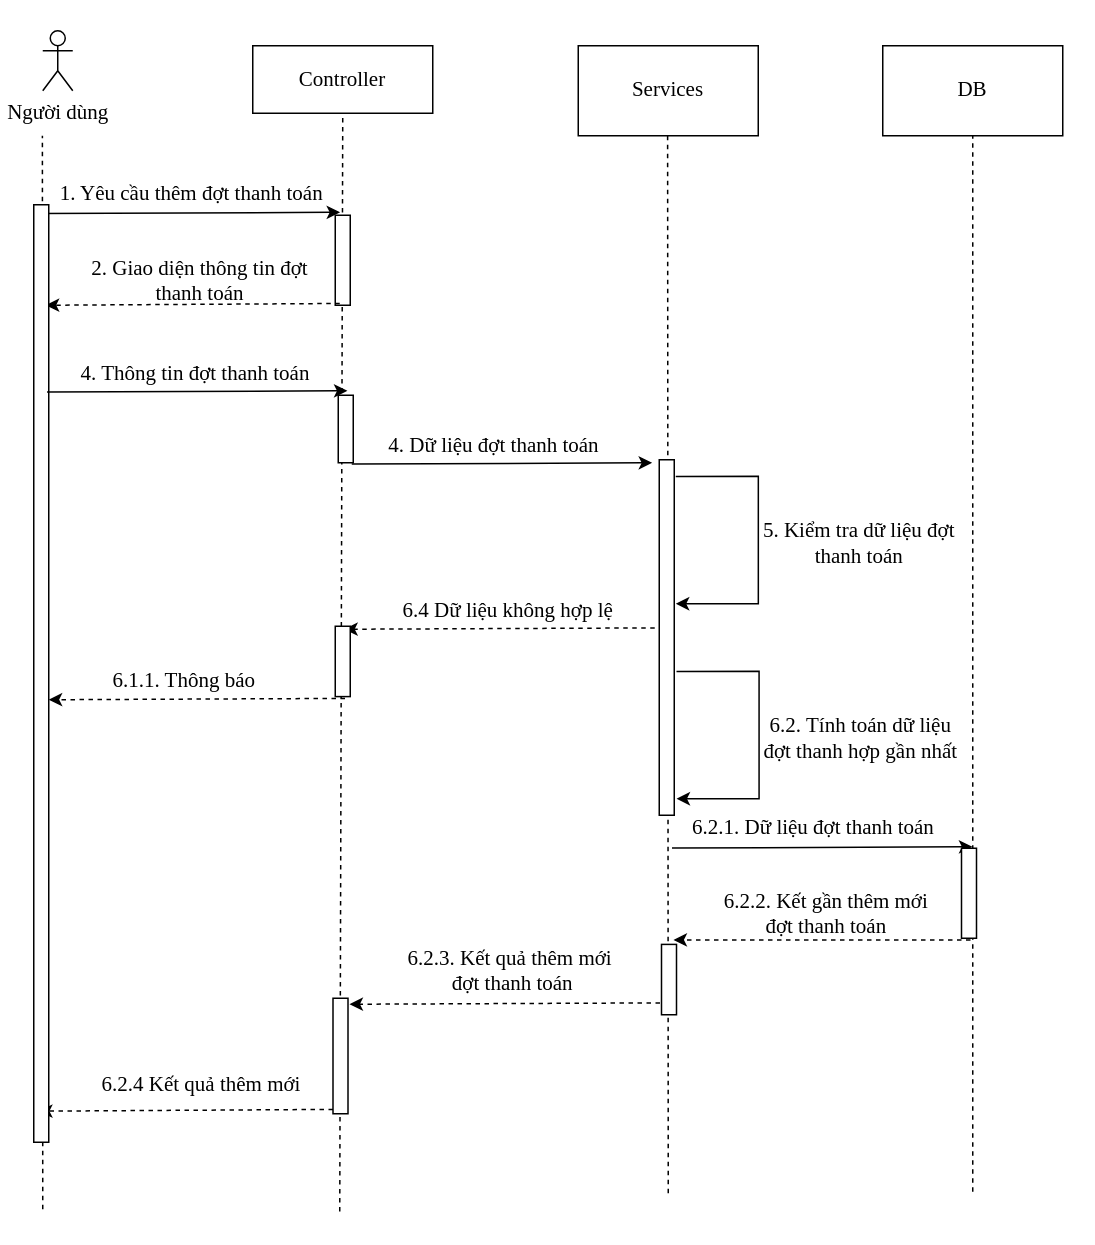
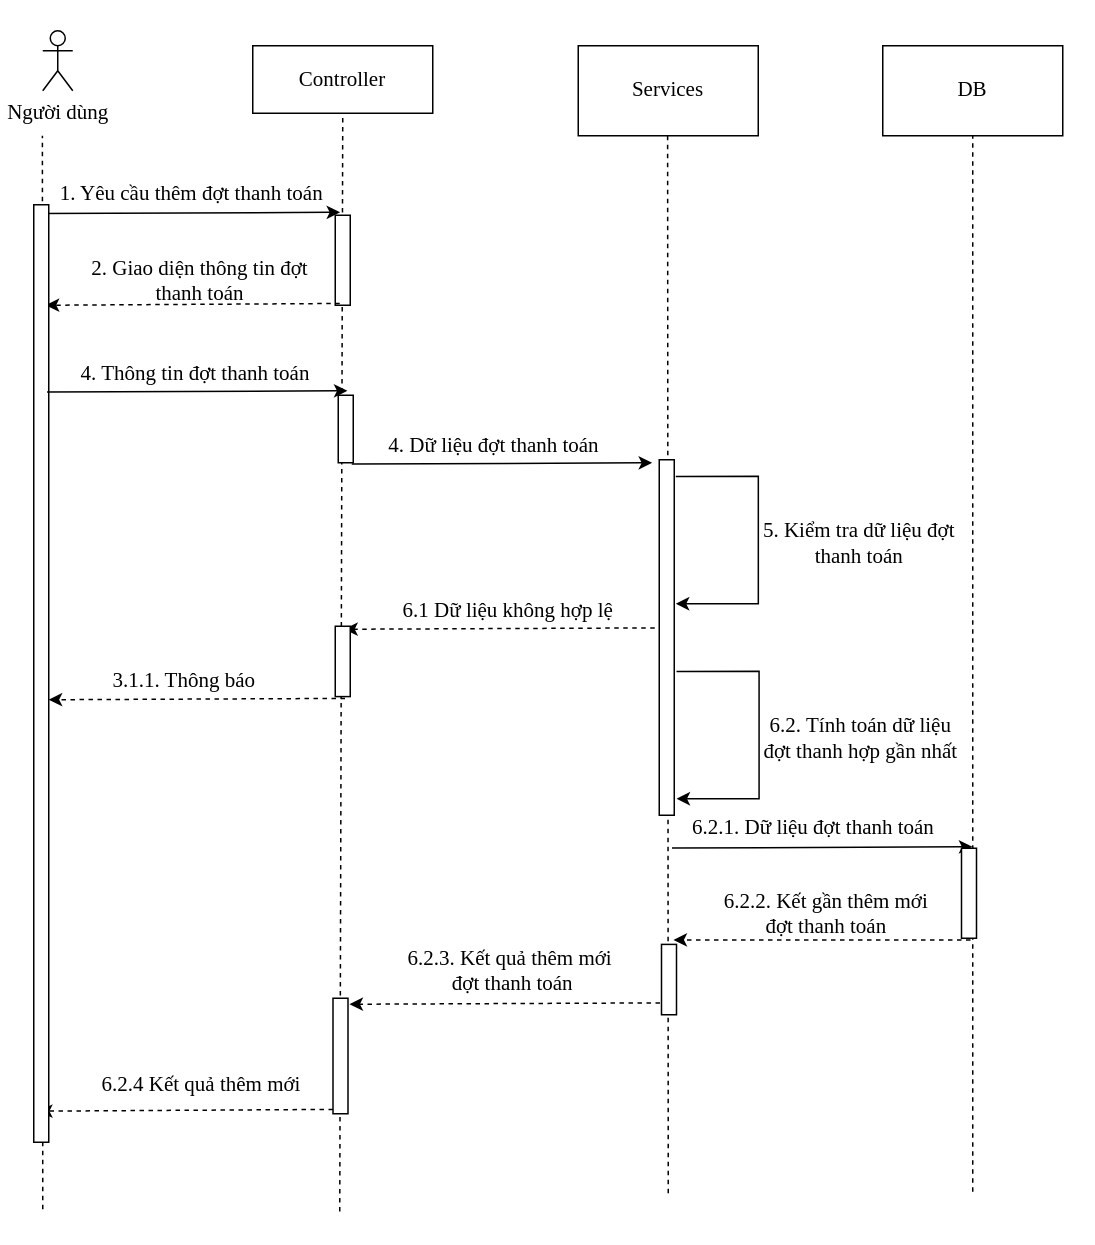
(509, 611) -> (509, 611)
(185, 682) -> (185, 682)
